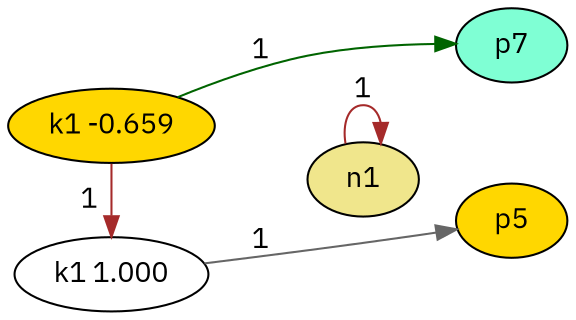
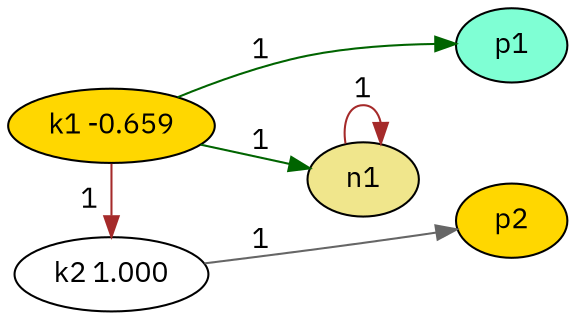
(512, 45) -> (512, 45)
none -> (245, 154)
(512, 221) -> (512, 221)
(111, 274) -> (111, 274)
